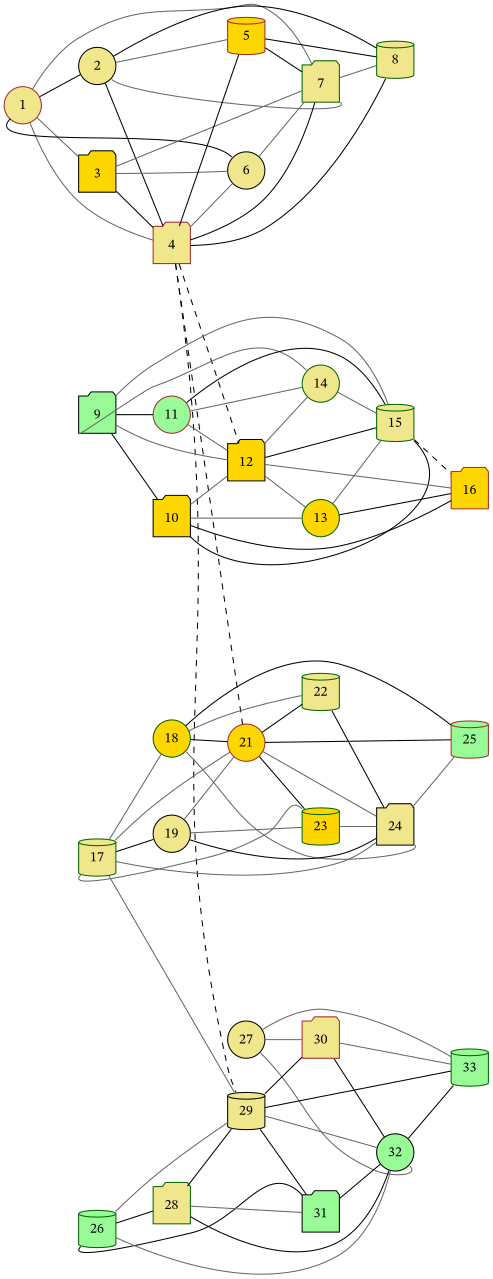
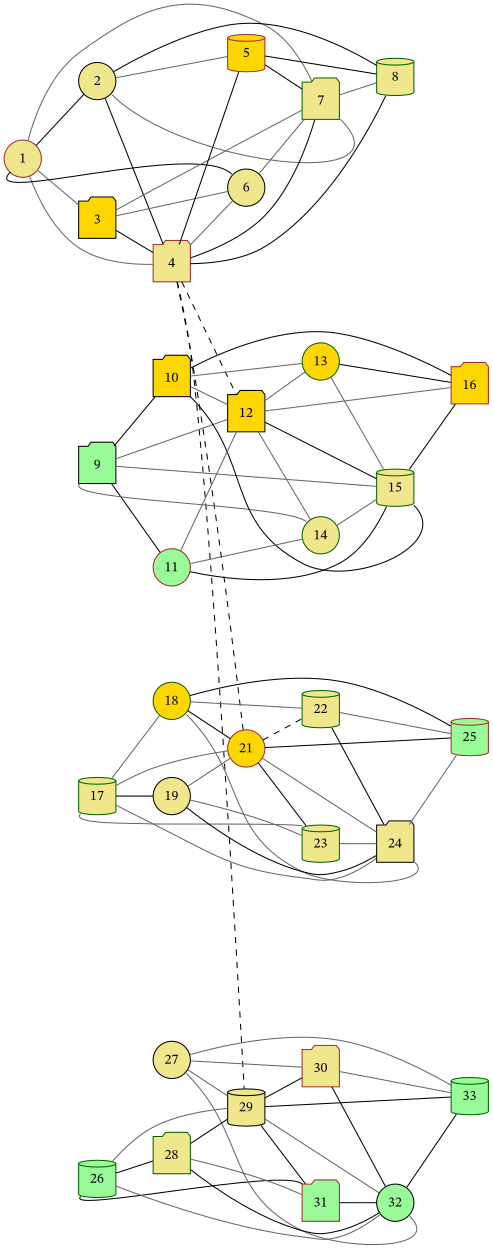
(433, 457) -> (432, 437)
(282, 718) -> (283, 729)
none -> (395, 723)
(321, 826) -> (321, 844)
(172, 984) -> (208, 1083)
(321, 1213) -> (321, 1203)
